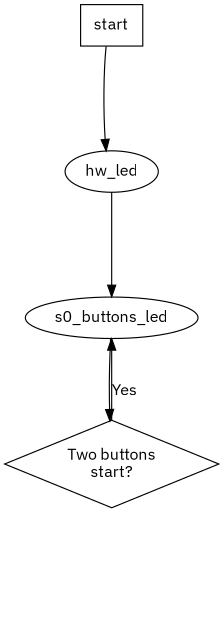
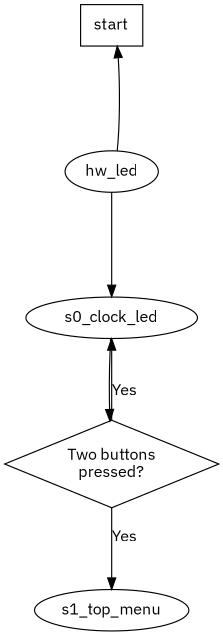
(104, 93) -> (119, 104)
(112, 318) -> (112, 318)
(112, 464) -> (112, 464)
none -> (112, 610)
